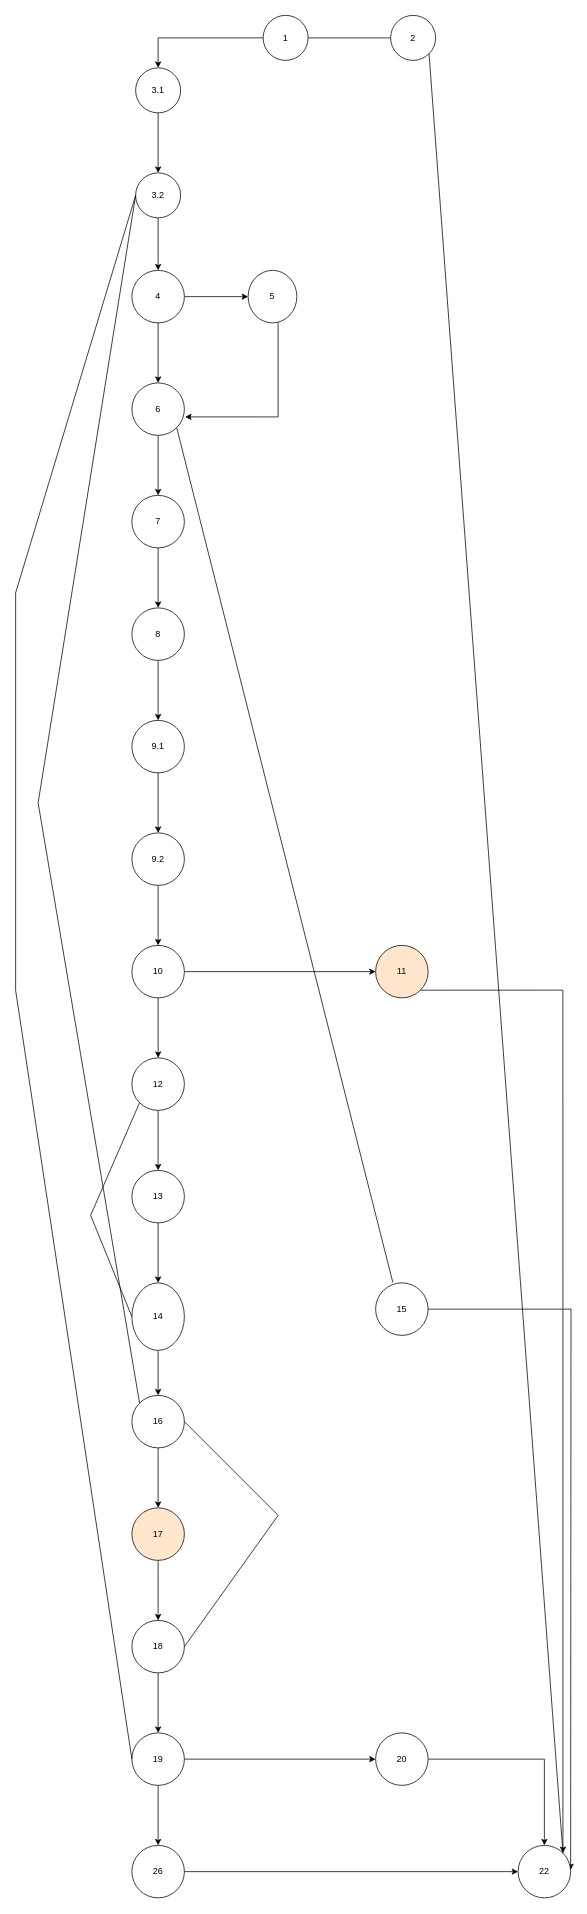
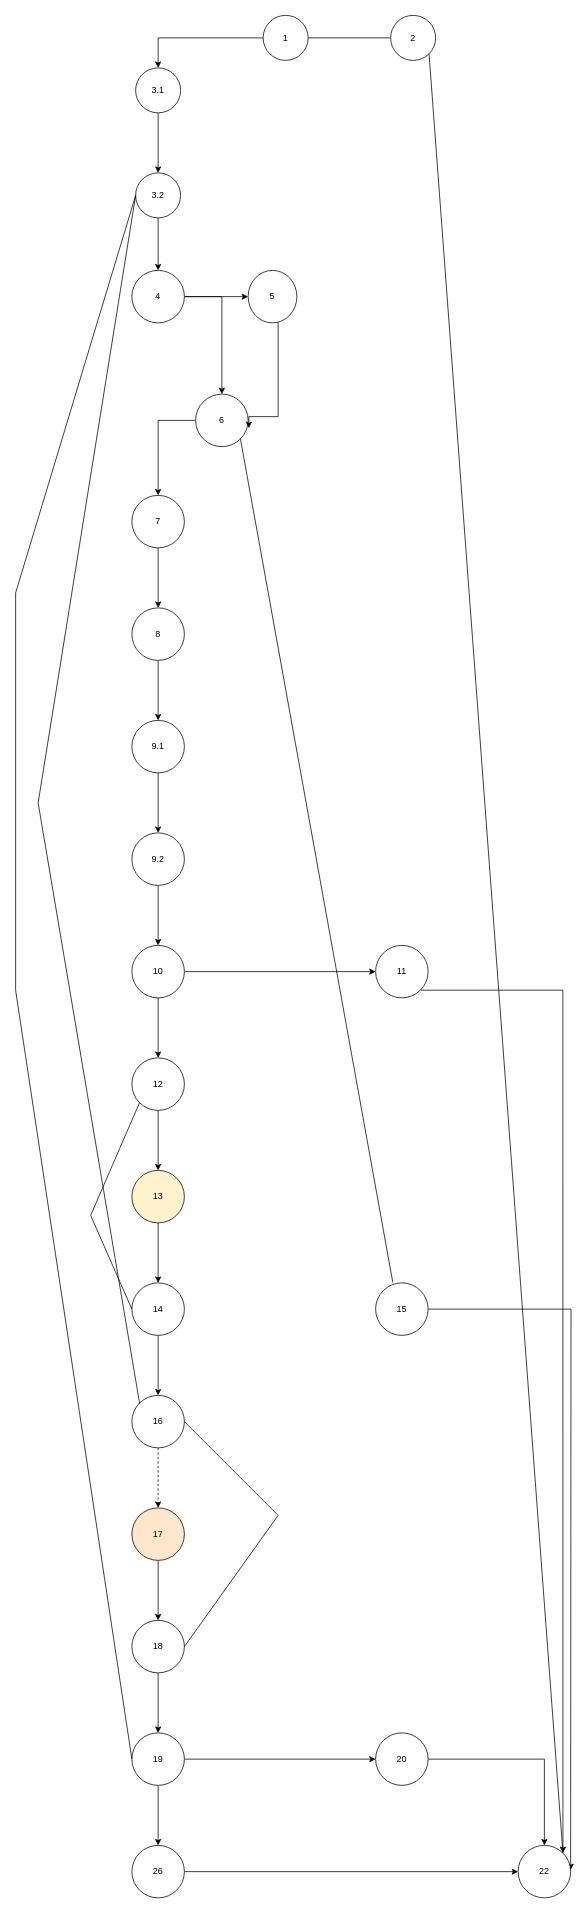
(158, 409) -> (222, 420)
(402, 972) -> (402, 972)
(158, 1197) -> (158, 1197)
(158, 1317) -> (158, 1309)
(158, 1475) -> (158, 1475)
